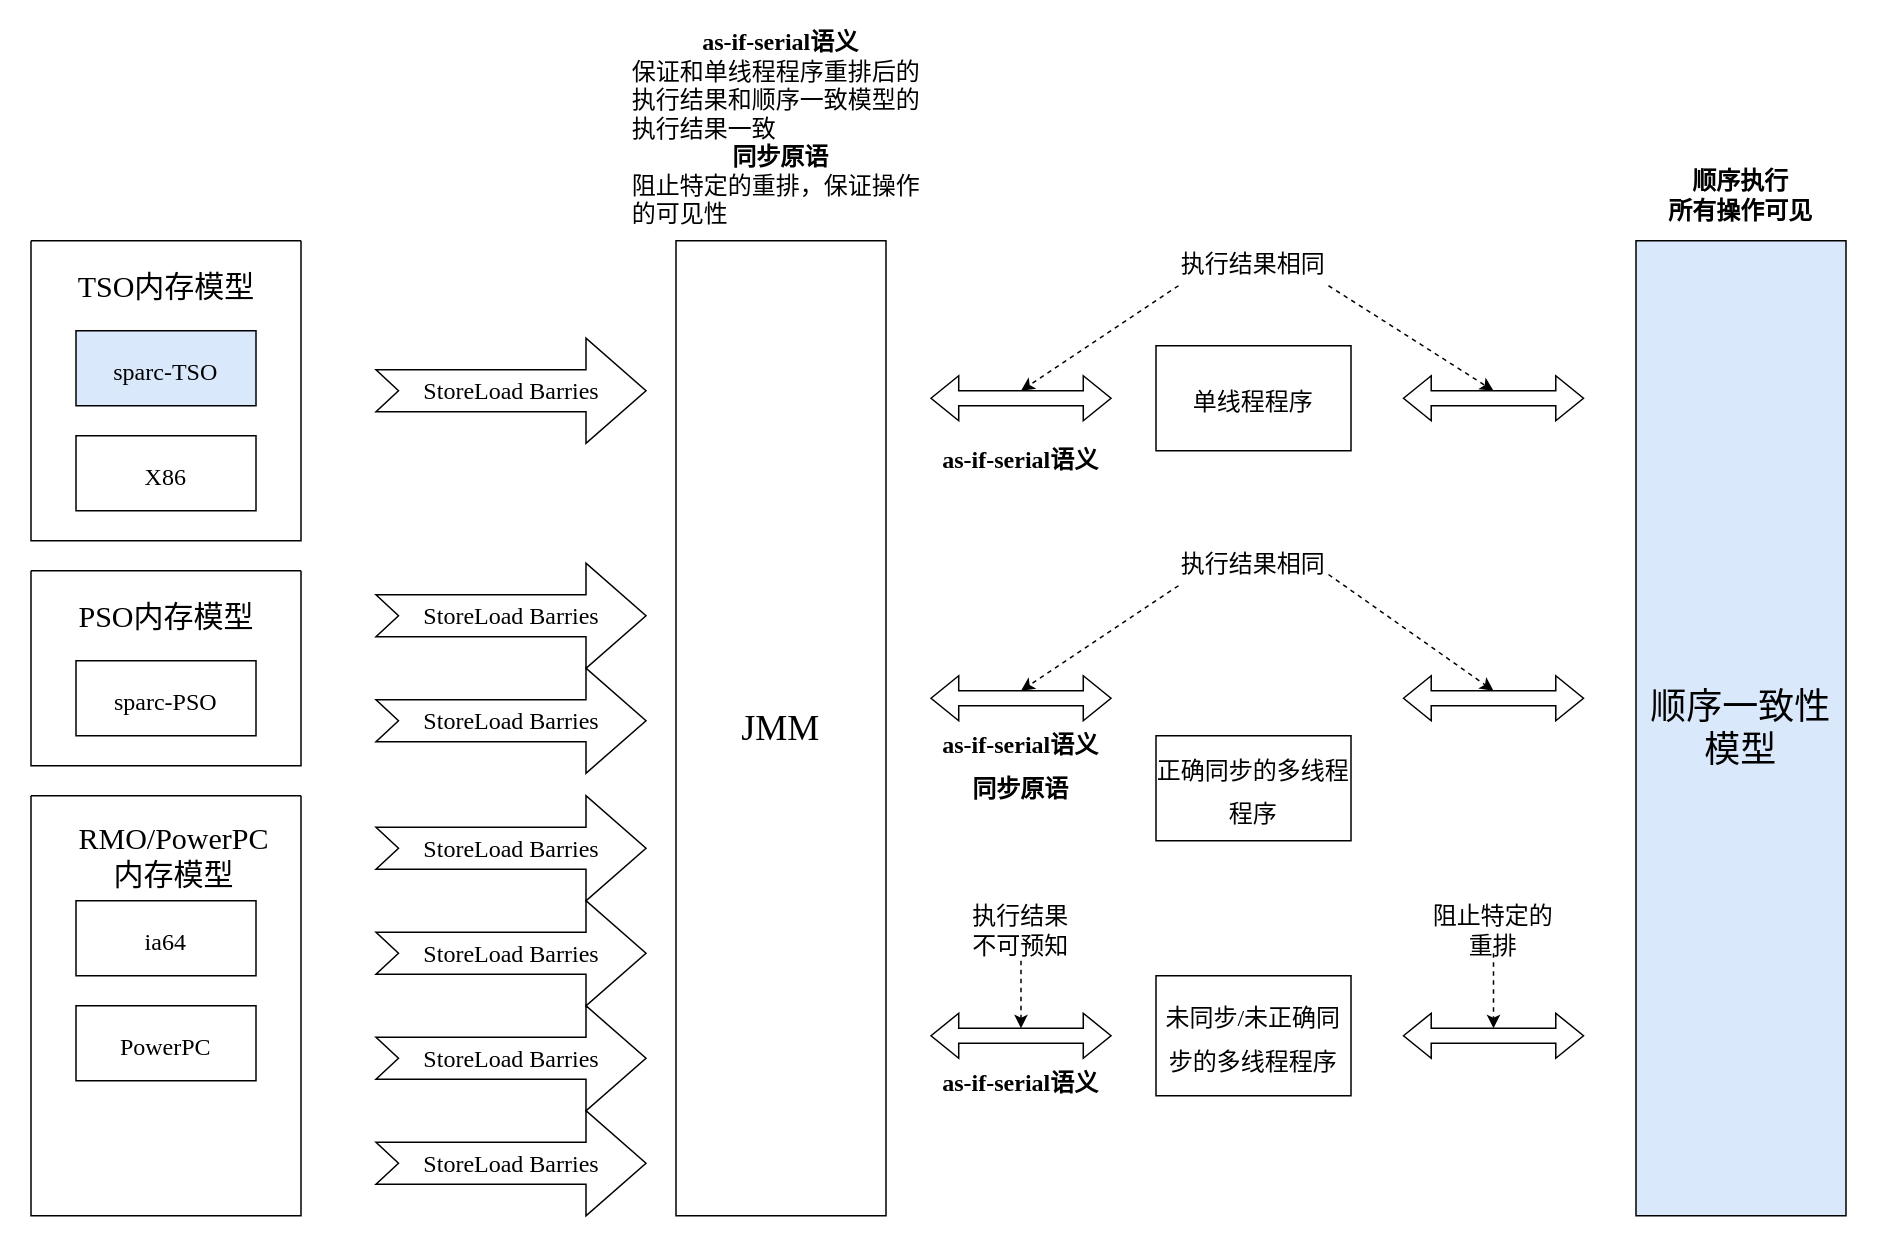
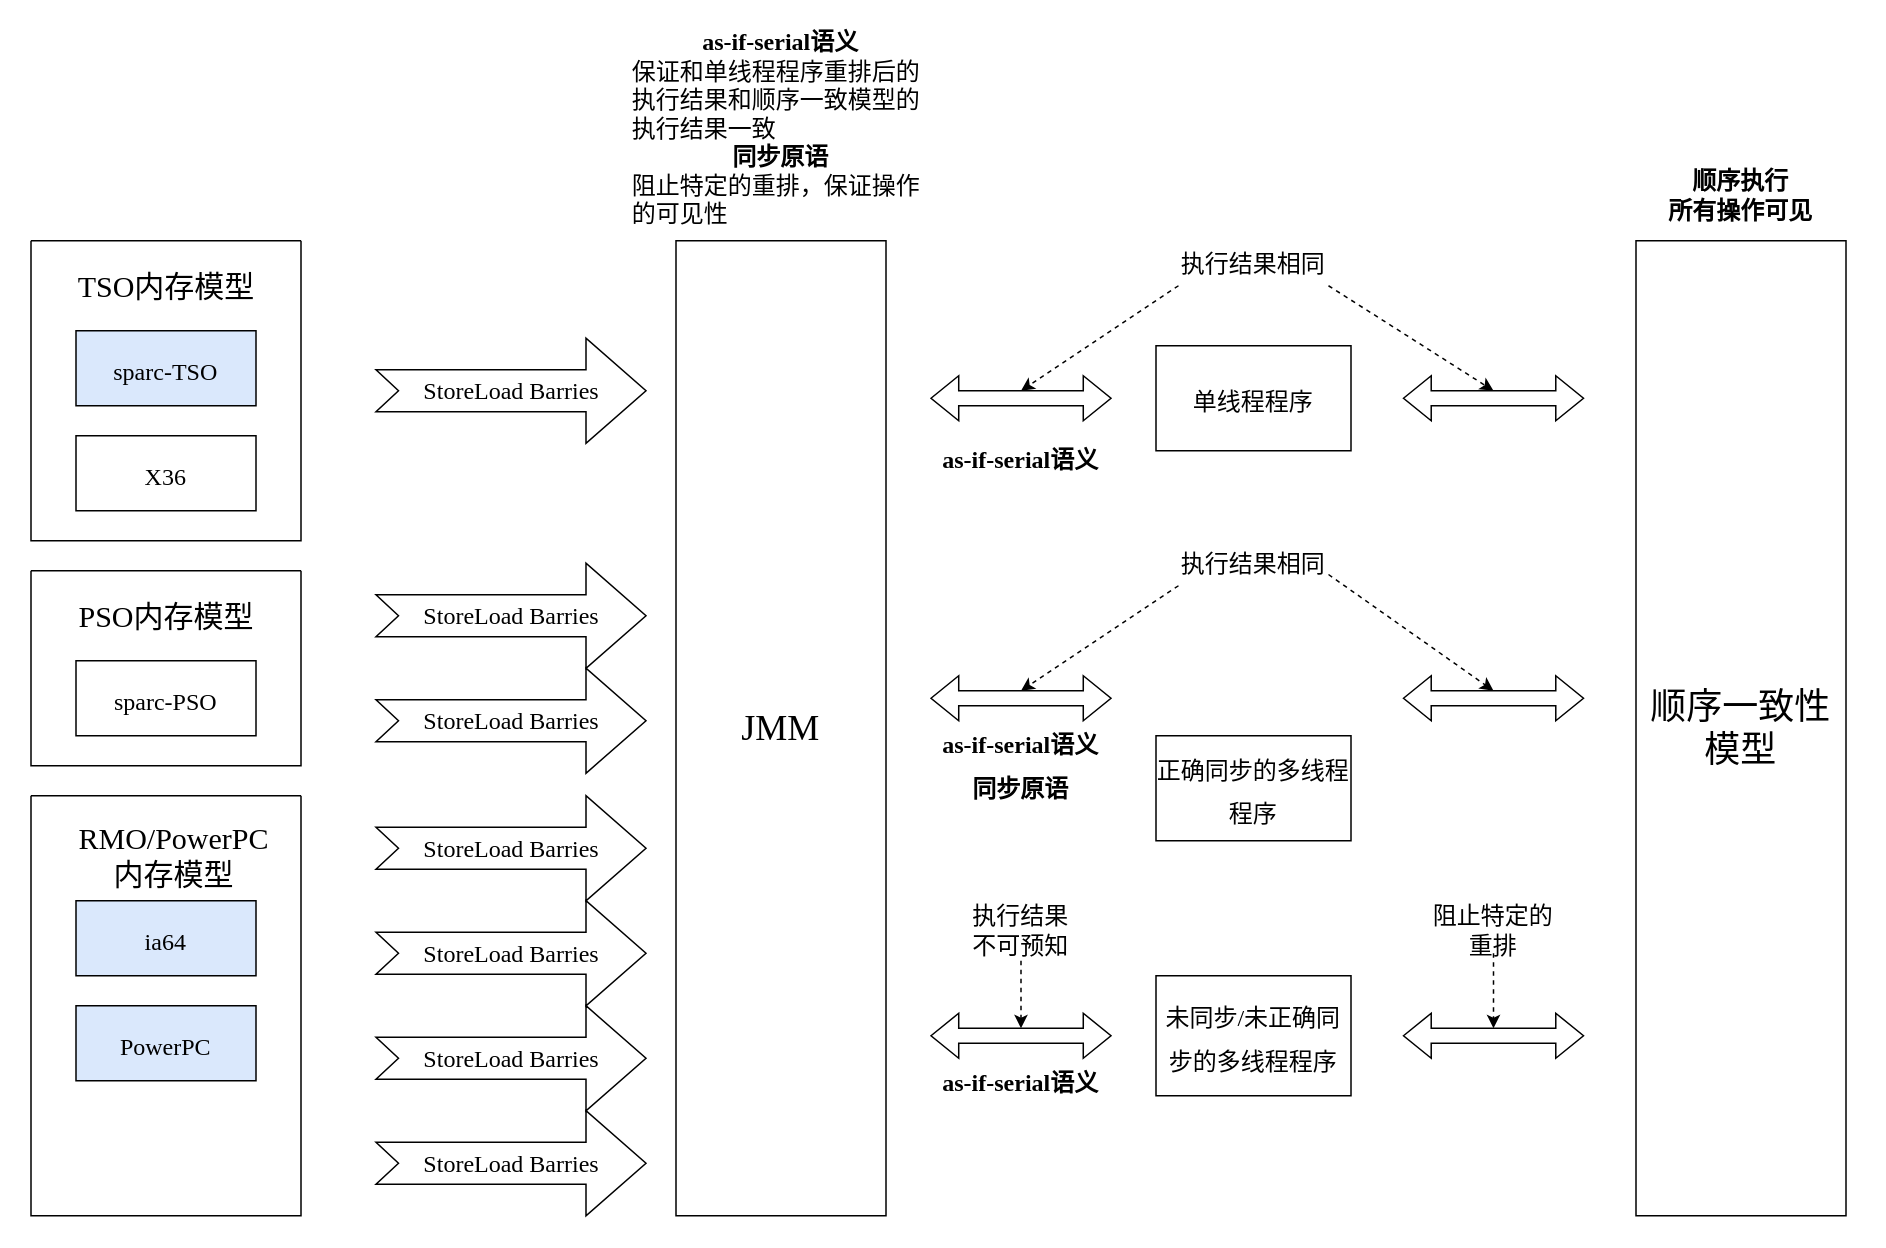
(166, 473) -> (166, 473)
(1741, 728) -> (1741, 728)
(166, 938) -> (166, 938)
(166, 1043) -> (166, 1043)
